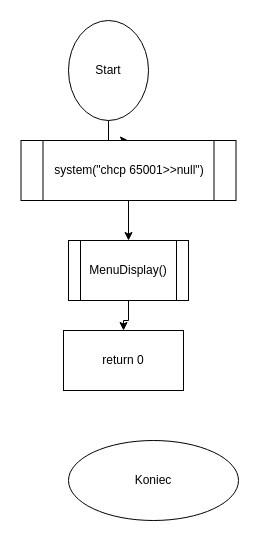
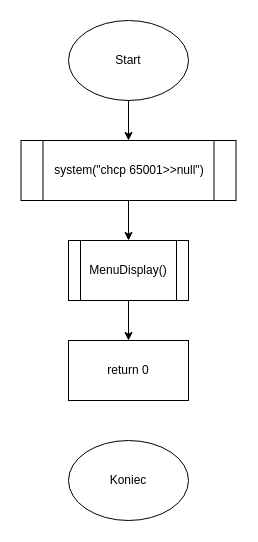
(109, 71) -> (129, 61)
(124, 361) -> (129, 371)
(154, 481) -> (129, 481)
